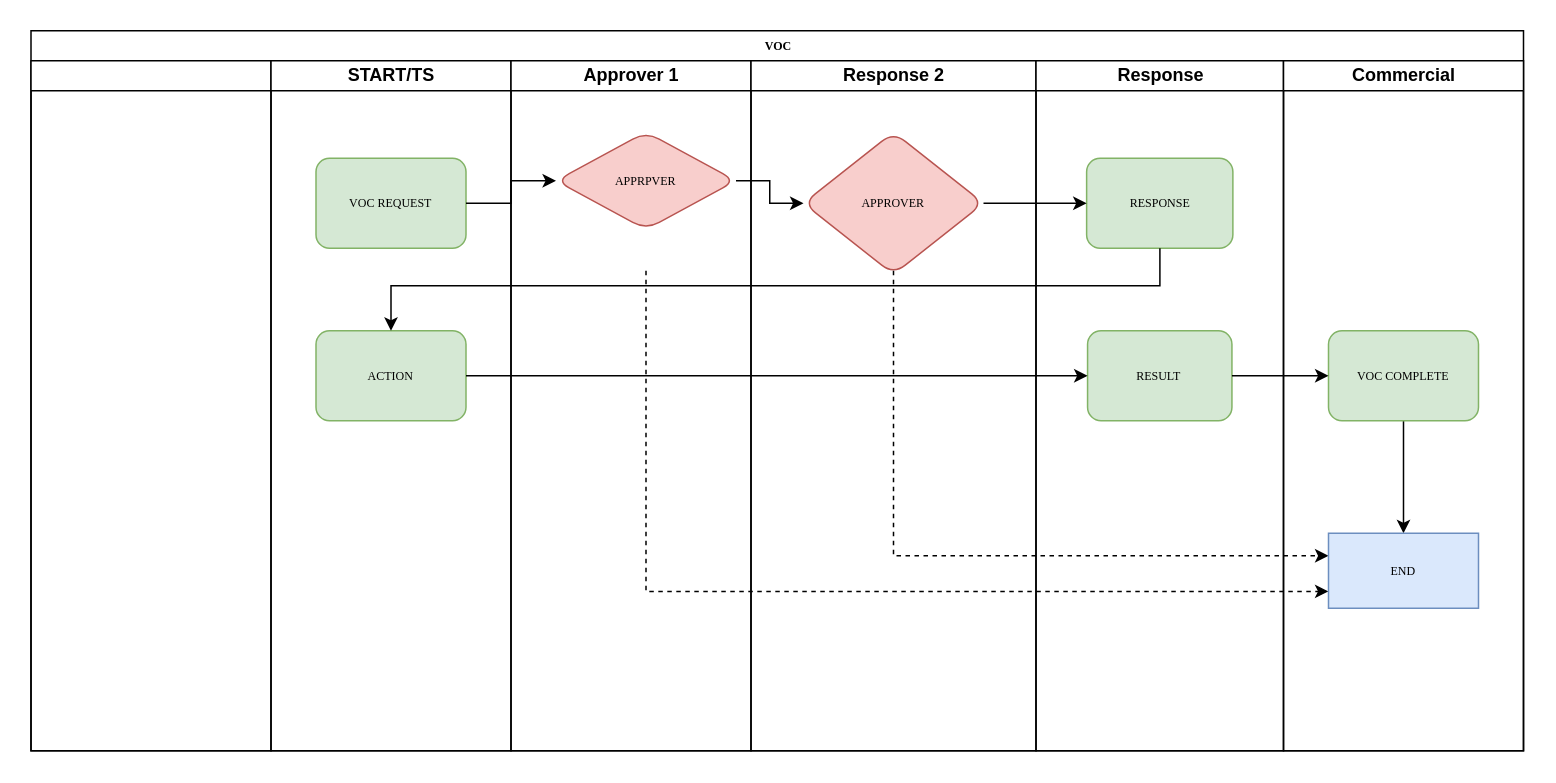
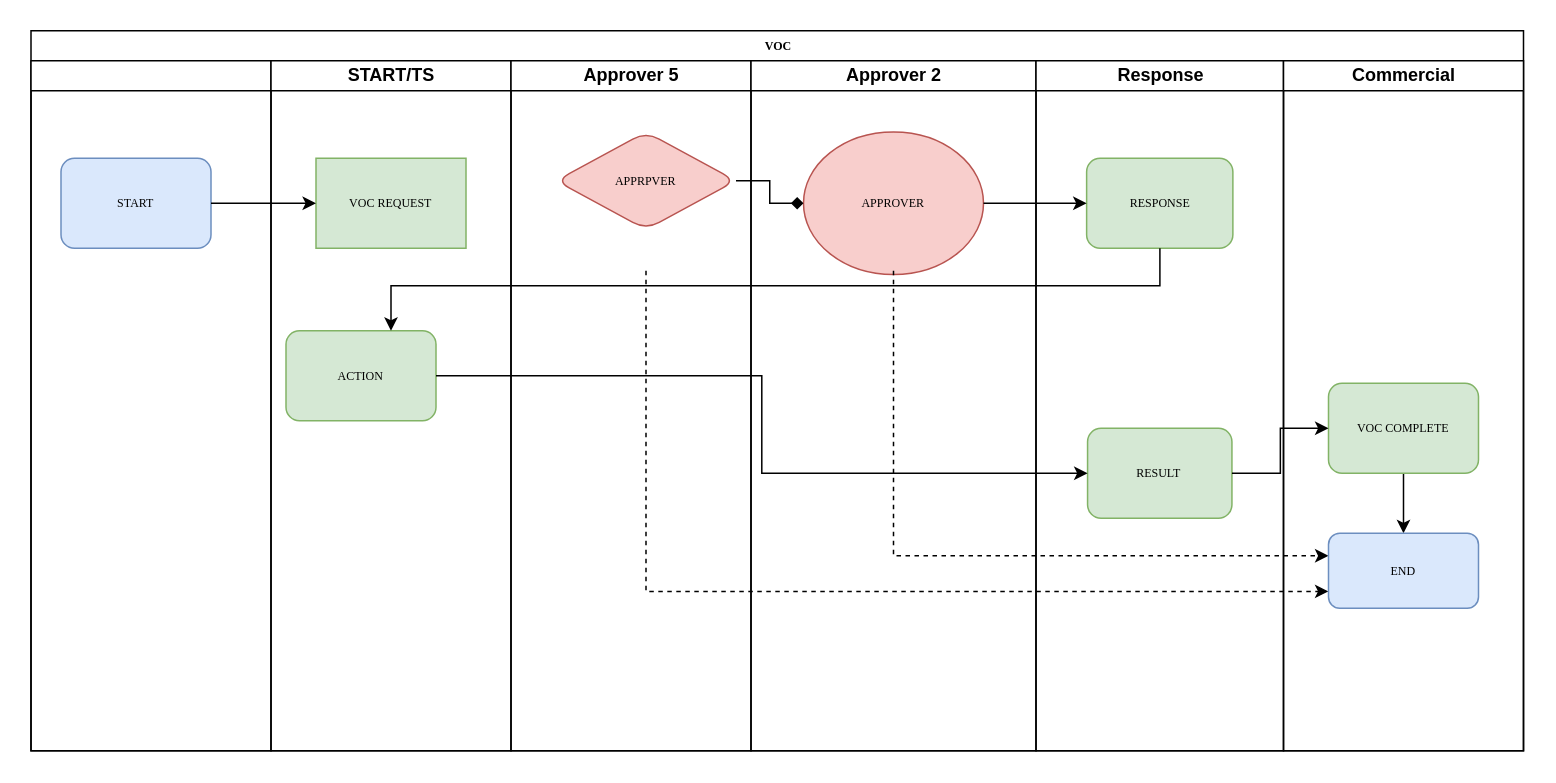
(632, 76) -> (632, 76)
(894, 76) -> (894, 76)
none -> (136, 203)
none -> (258, 203)
(391, 203) -> (391, 203)
(486, 203) -> none
(792, 203) -> (791, 203)
(893, 203) -> (893, 203)
(391, 376) -> (361, 376)
(1160, 376) -> (1160, 473)
(1403, 376) -> (1403, 428)
(1403, 571) -> (1403, 571)
